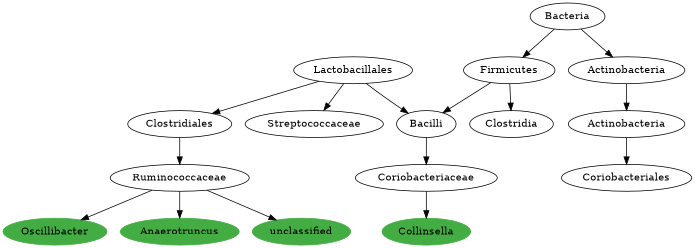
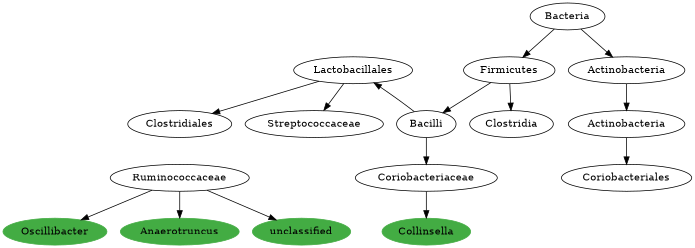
(384, 96) -> (398, 99)
(180, 147) -> none
